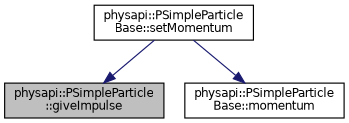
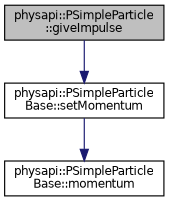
(133, 58) -> (84, 56)
